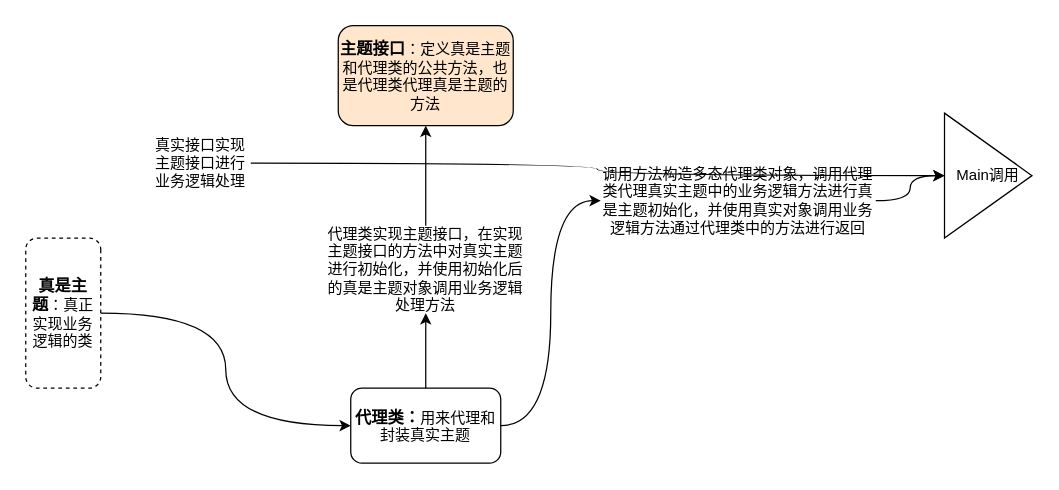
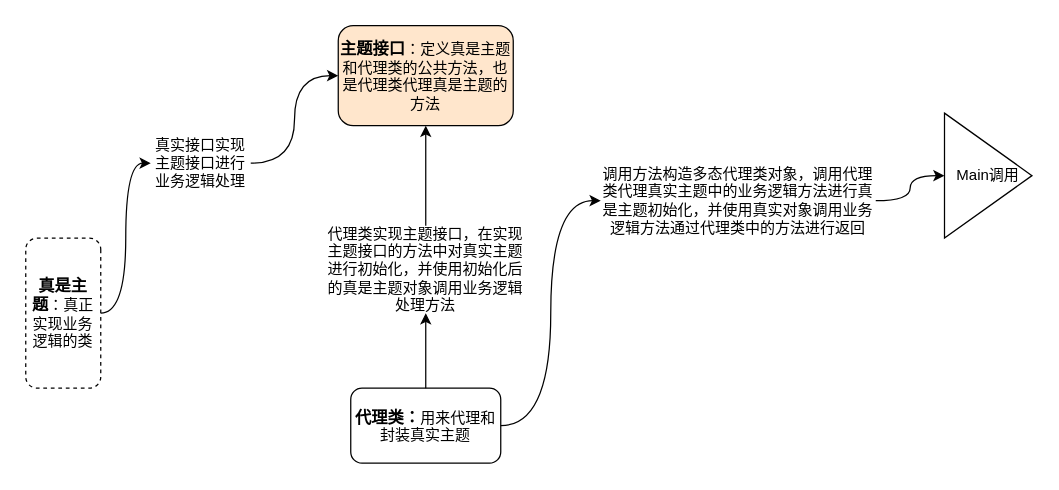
(390, 163) -> (294, 119)
(225, 366) -> (126, 240)
